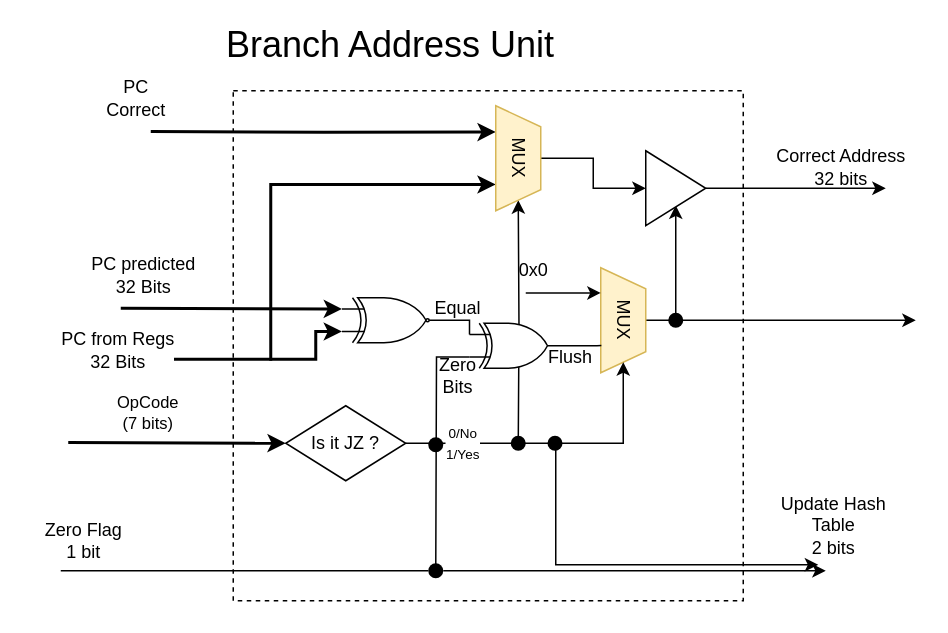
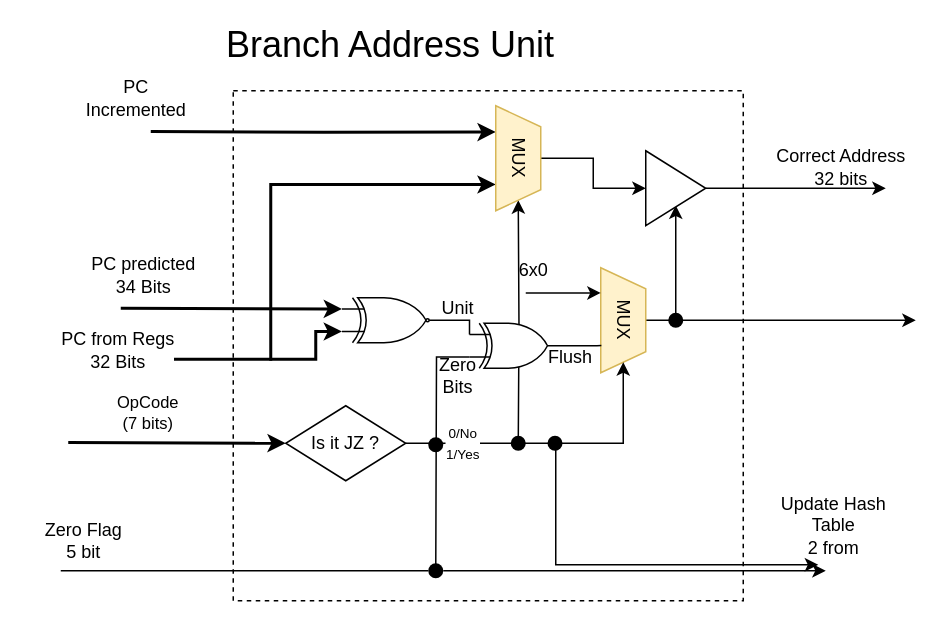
(137, 98) -> (137, 98)
(534, 271) -> (534, 271)
(144, 275) -> (144, 275)
(458, 308) -> (458, 308)
(834, 526) -> (834, 526)
(84, 541) -> (84, 541)
